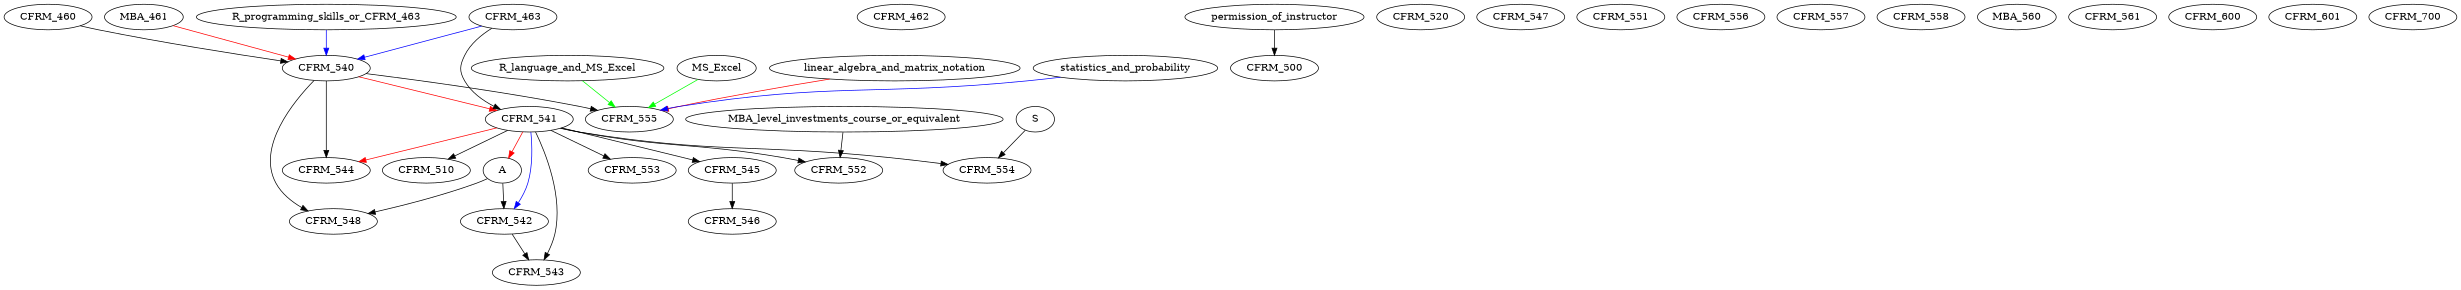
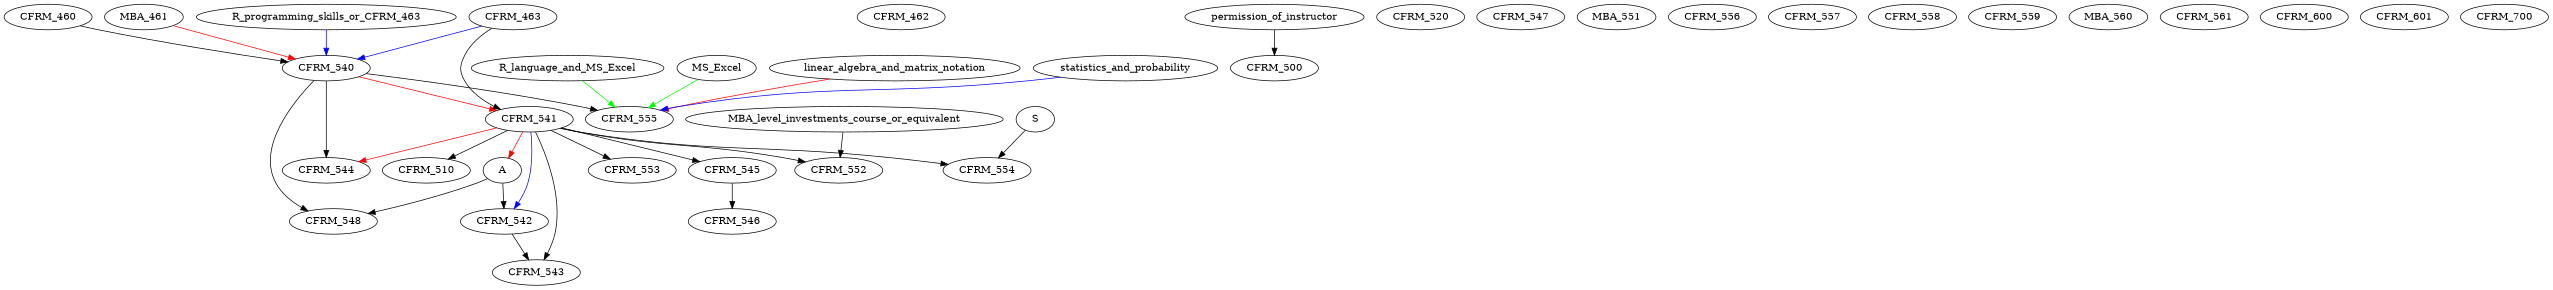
(1621, 17) -> (1617, 17)
none -> (2013, 17)
